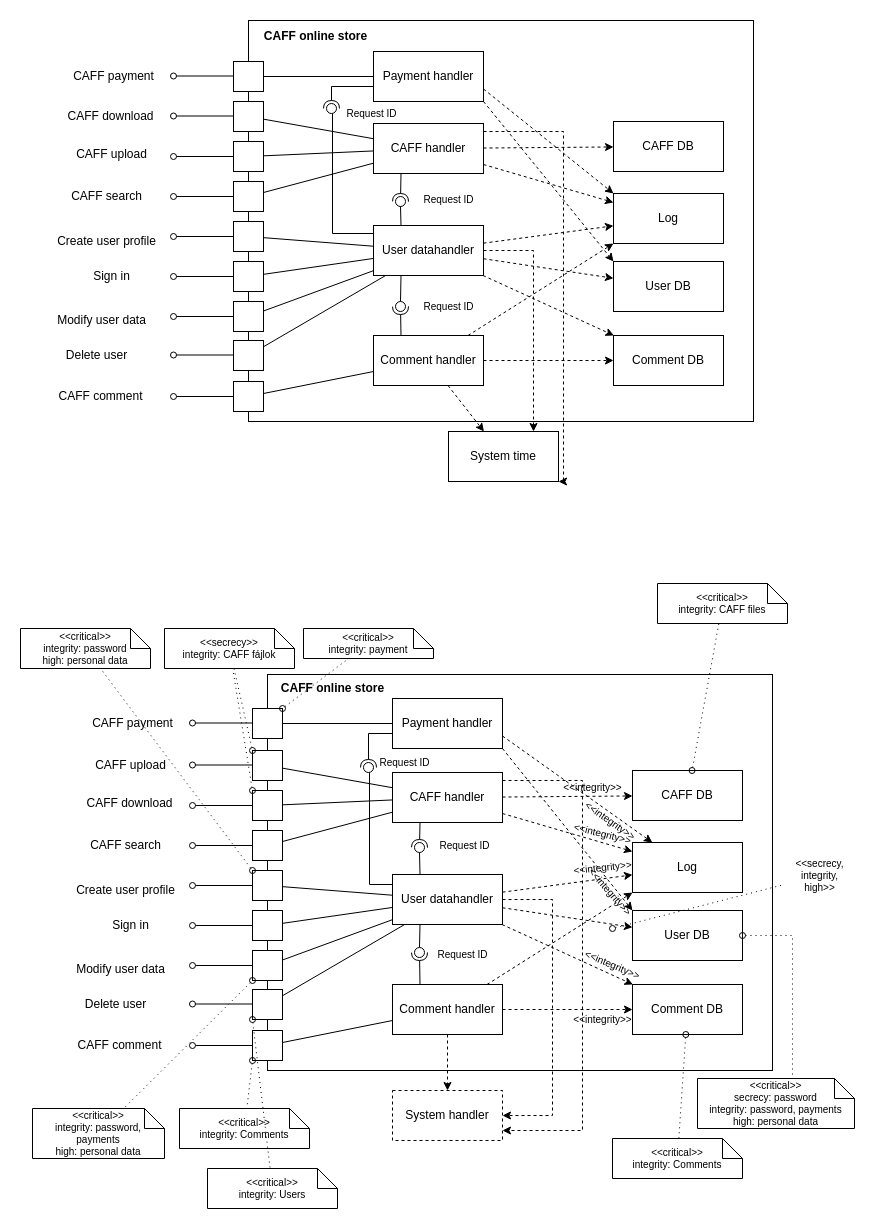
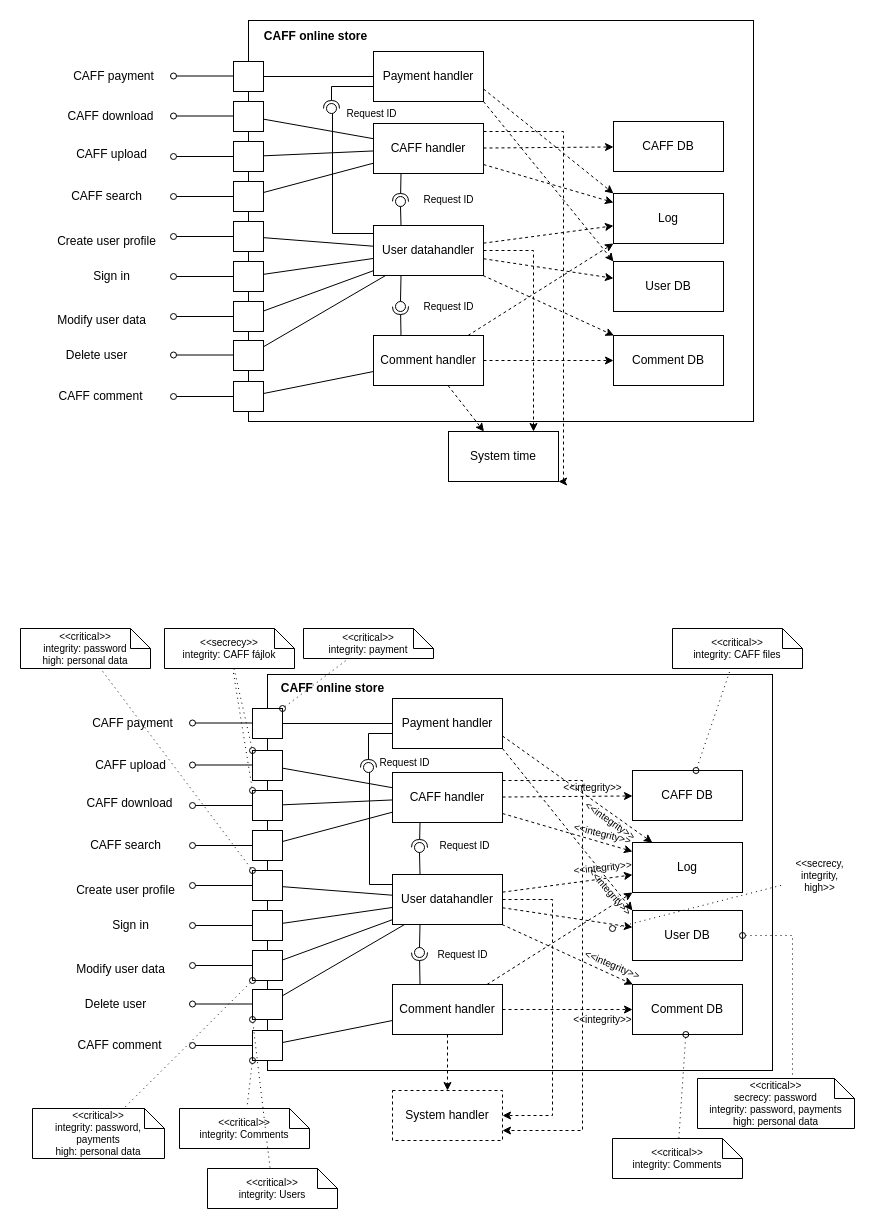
(723, 604) -> (738, 649)
